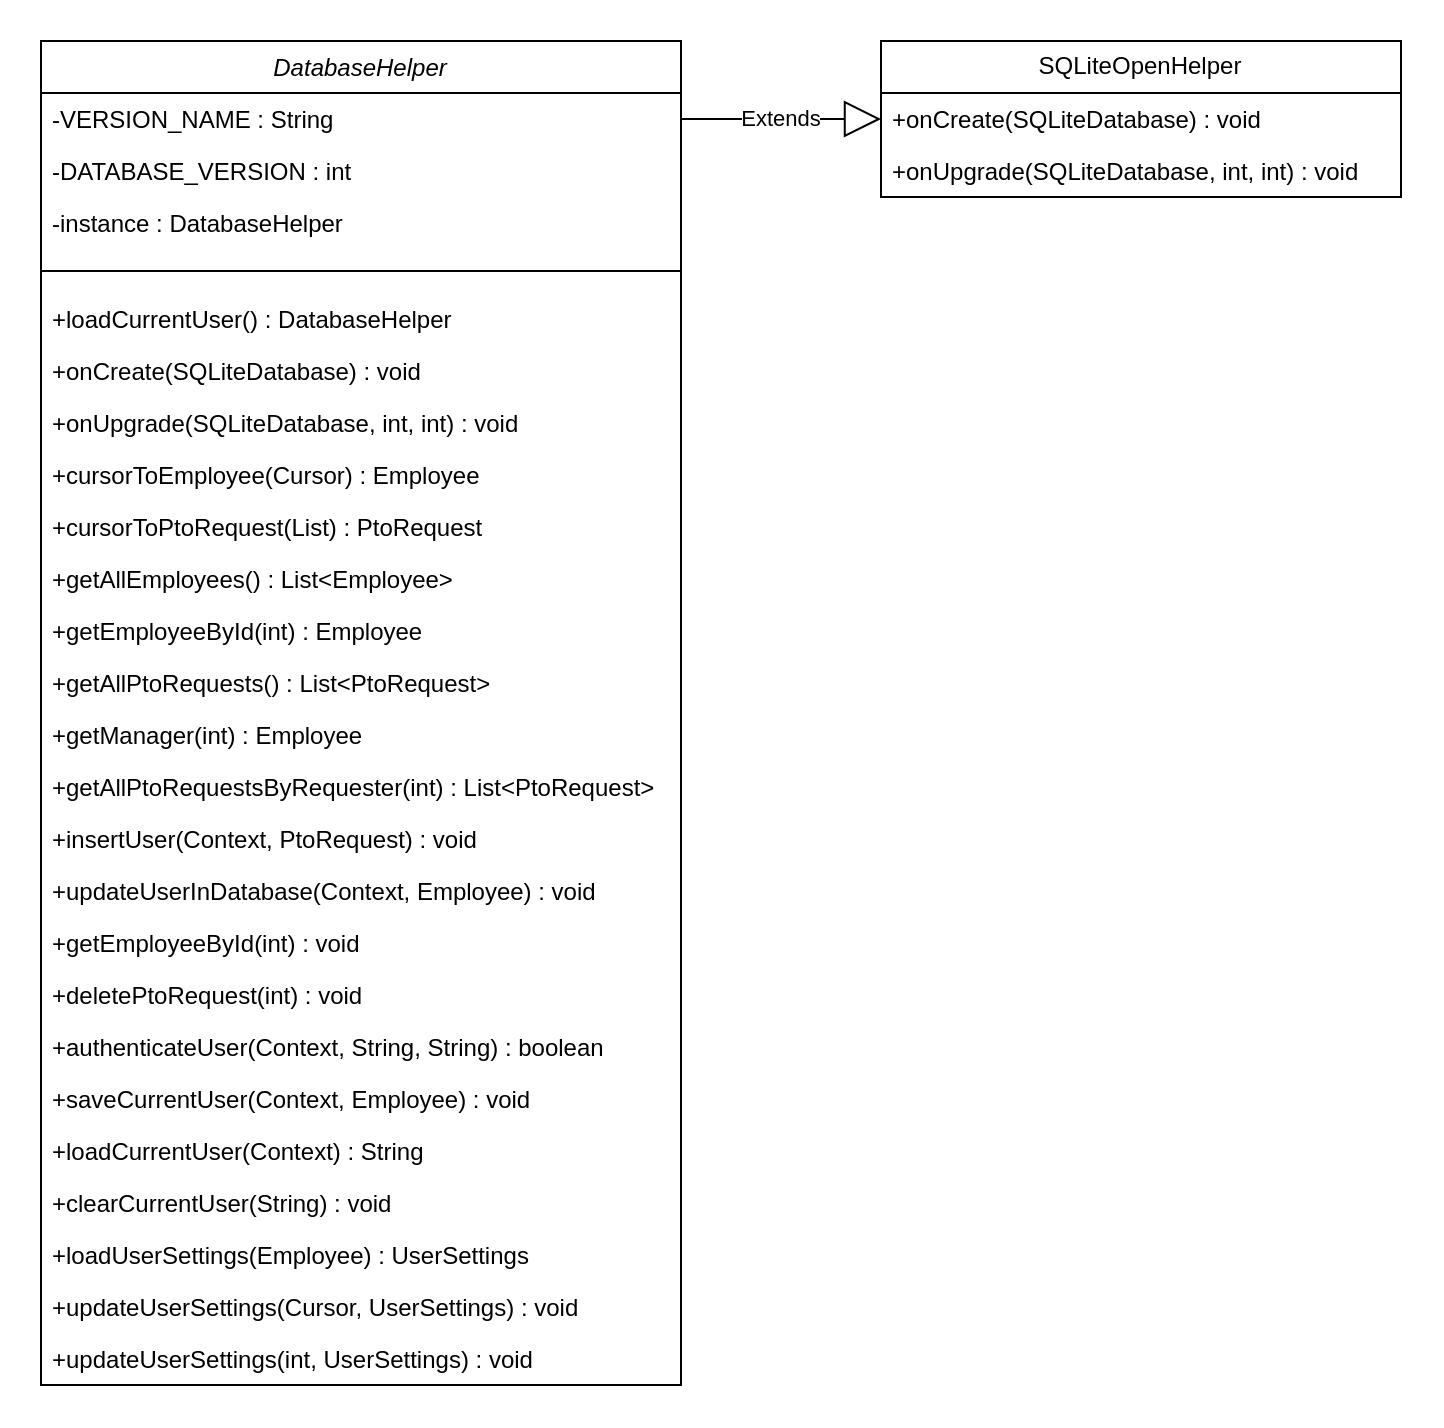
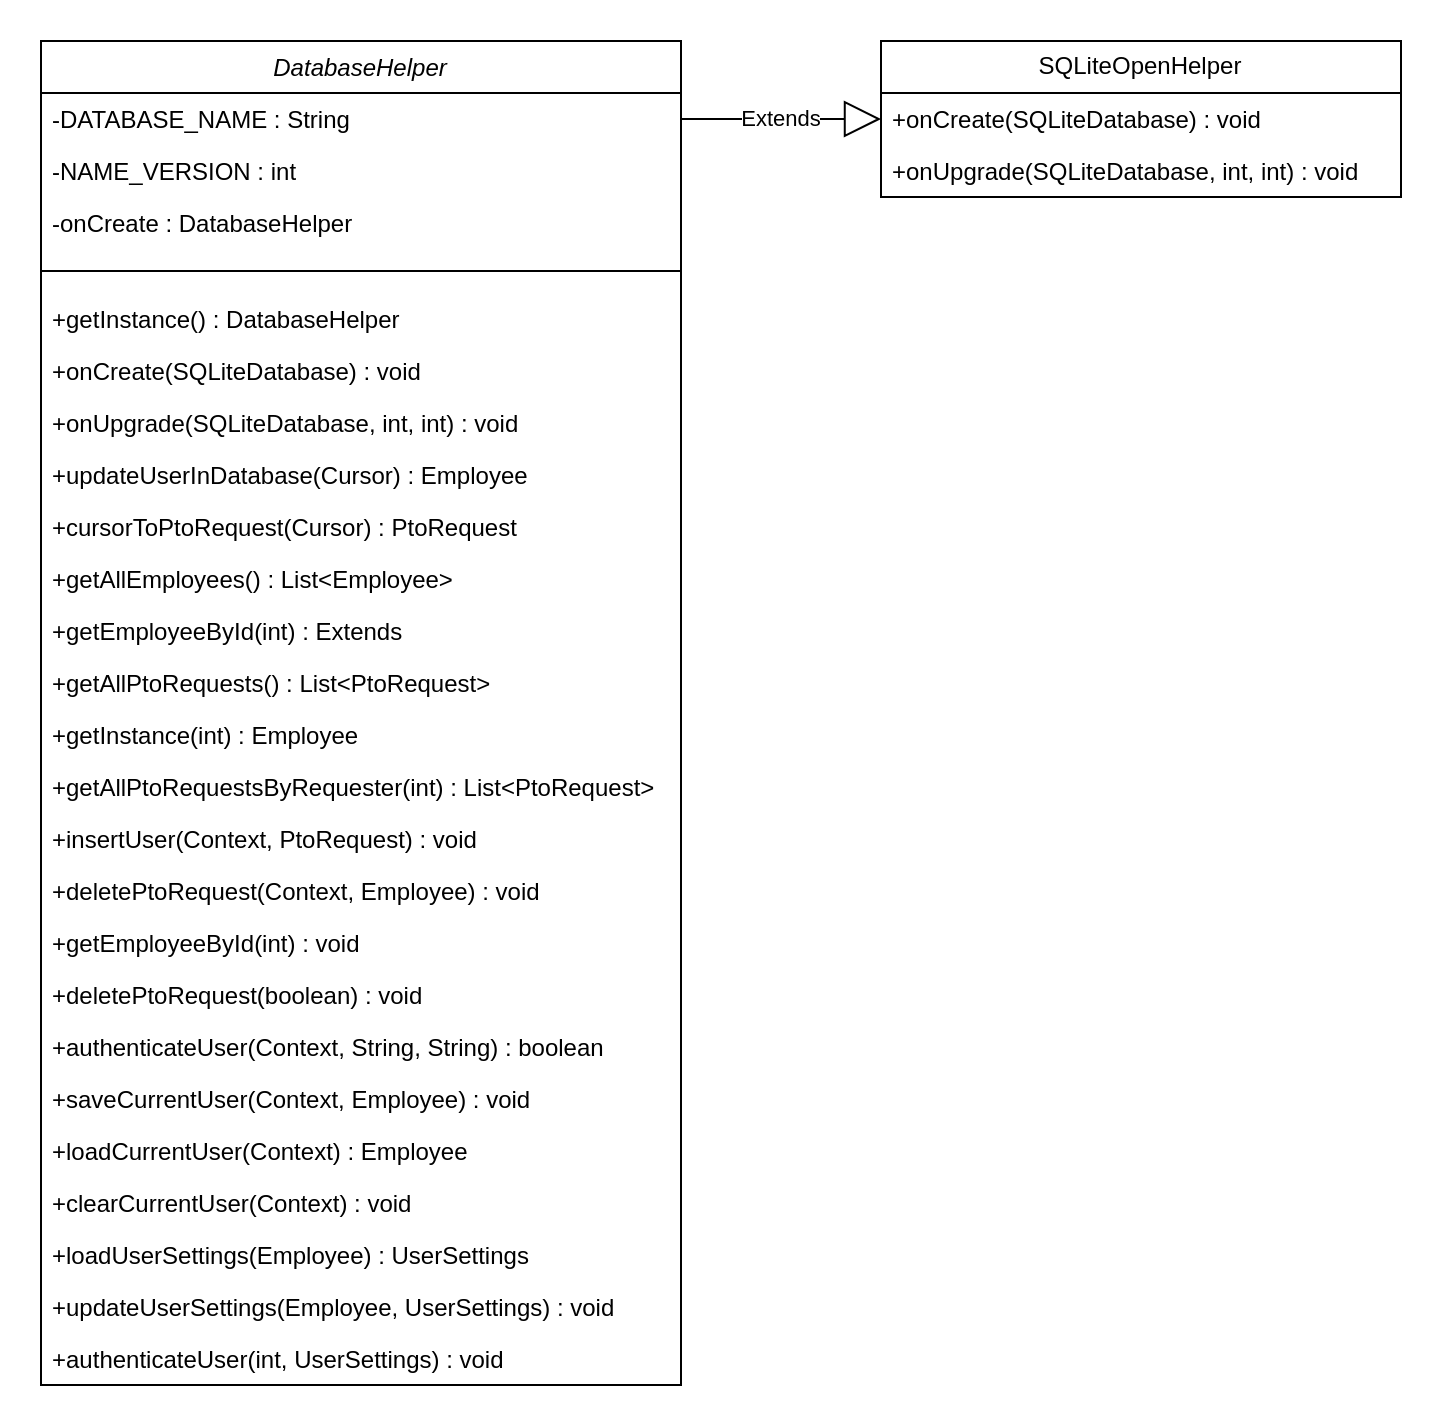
(187, 120) -> (194, 120)
(194, 172) -> (167, 172)
(211, 224) -> (214, 224)
(272, 320) -> (248, 320)
(278, 476) -> (308, 476)
(295, 528) -> (311, 528)
(248, 632) -> (245, 632)
(218, 736) -> (225, 736)
(346, 892) -> (316, 892)
(228, 996) -> (255, 996)
(265, 1152) -> (278, 1152)
(248, 1204) -> (258, 1204)
(350, 1308) -> (360, 1308)
(326, 1360) -> (313, 1360)
